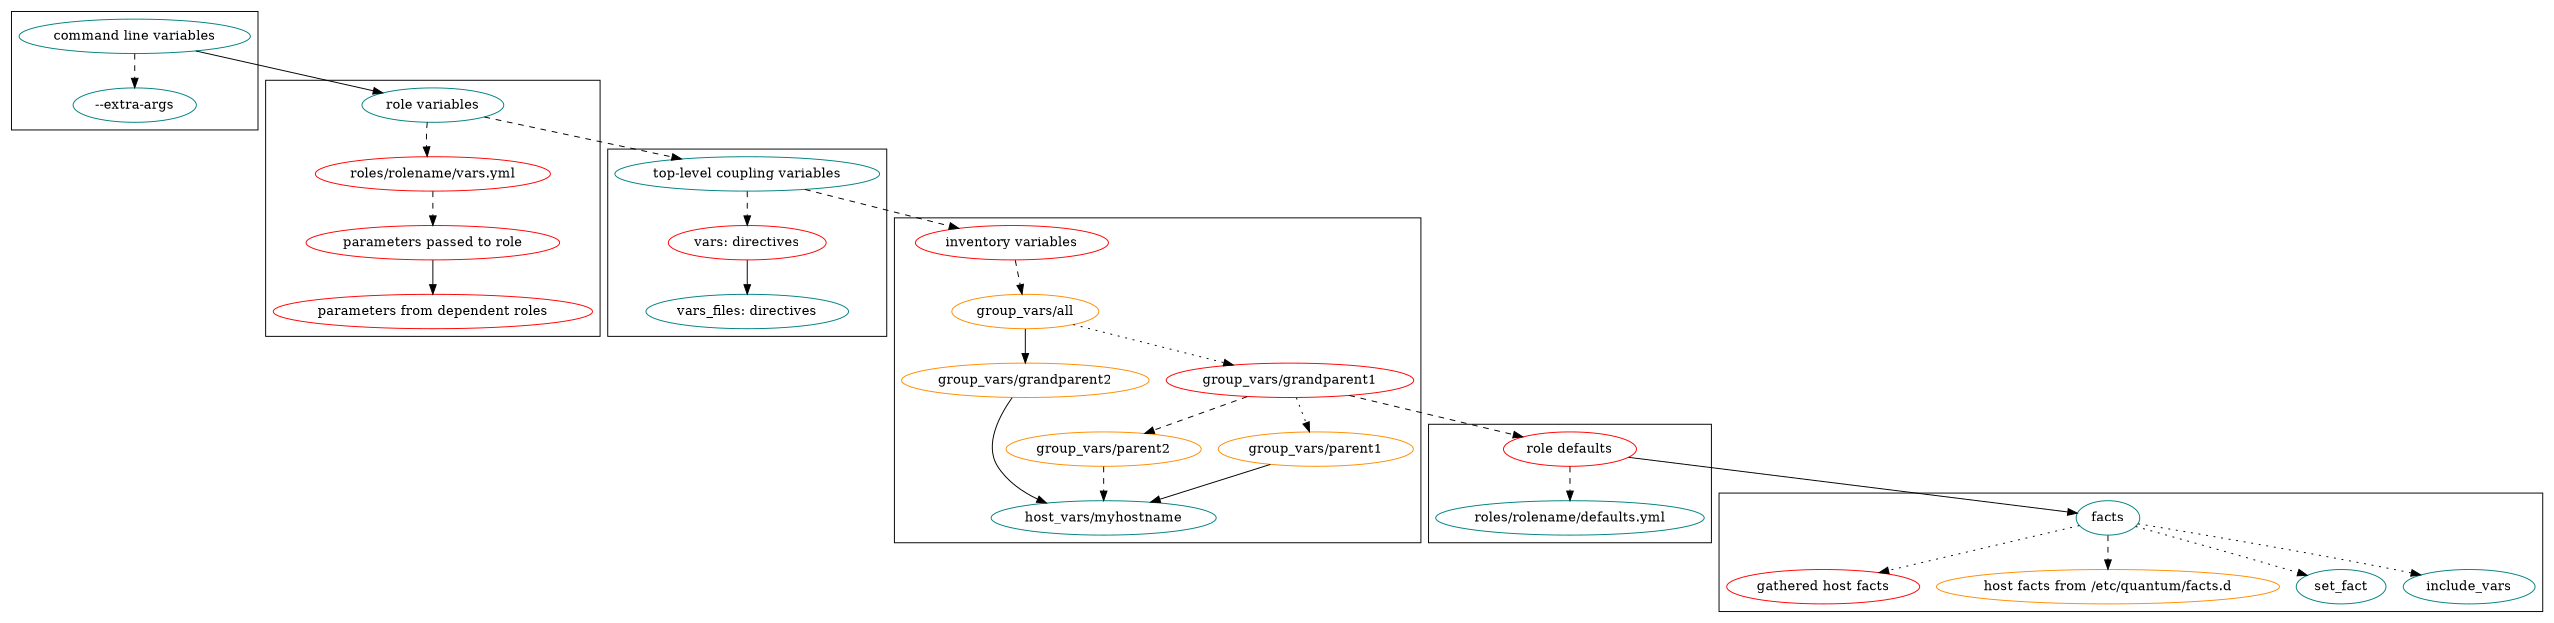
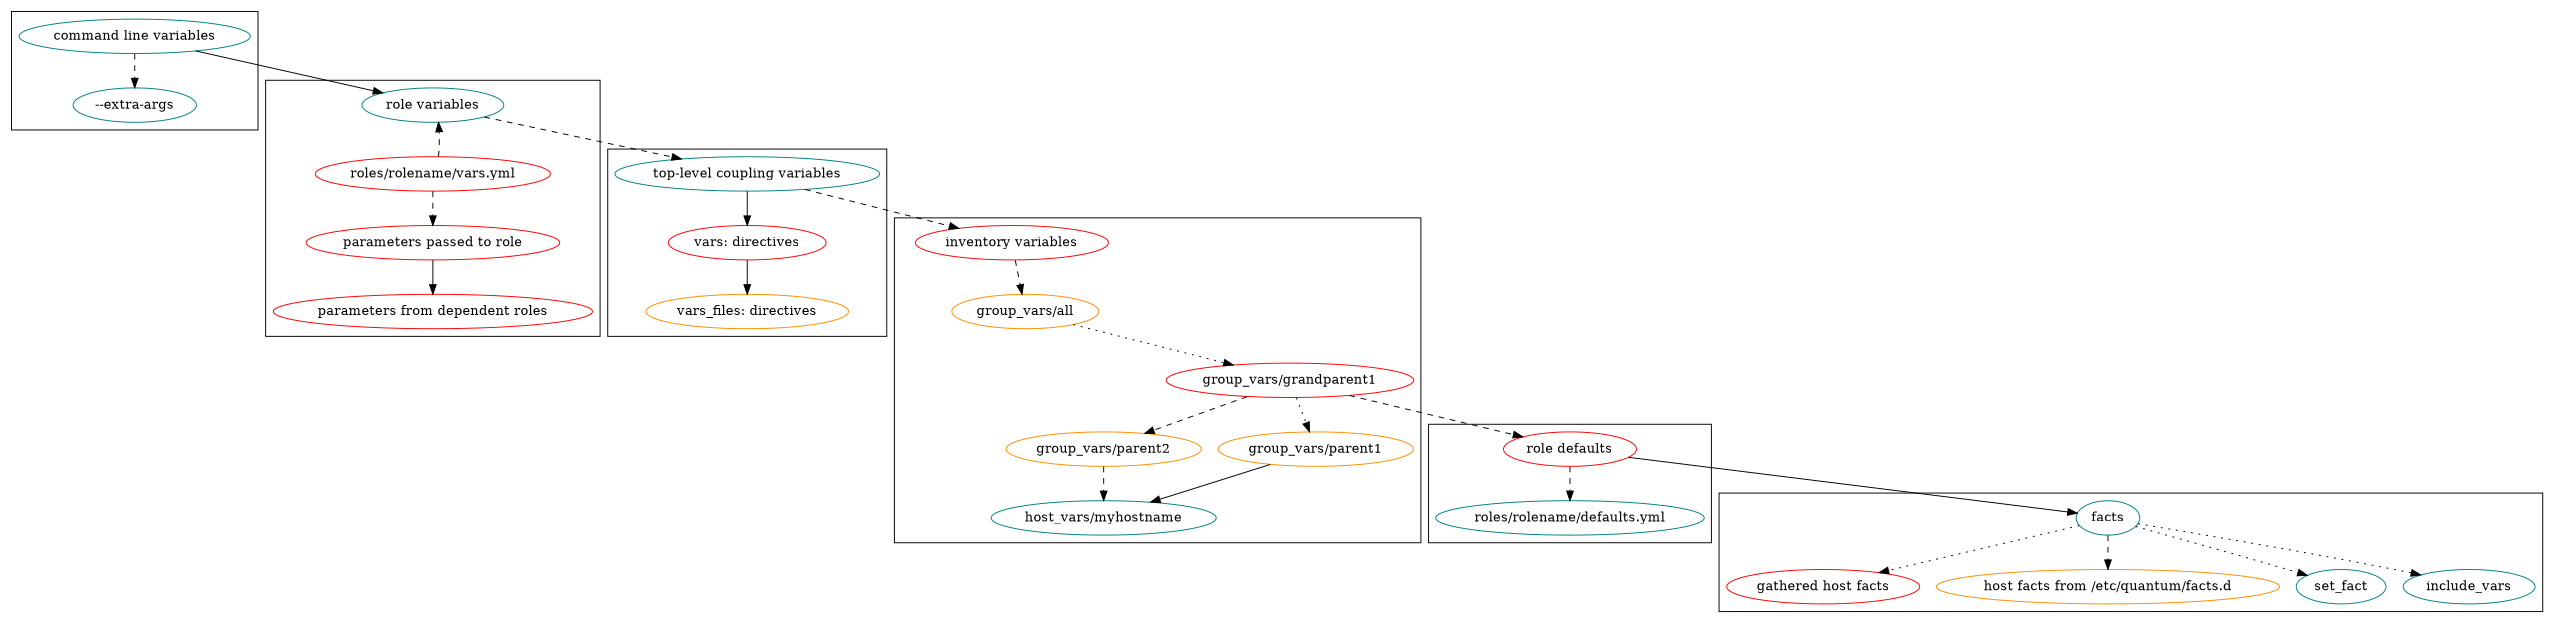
(426, 135) -> (439, 144)
(747, 204) -> (747, 204)
(747, 312) -> (747, 312)
(1025, 380) -> none
